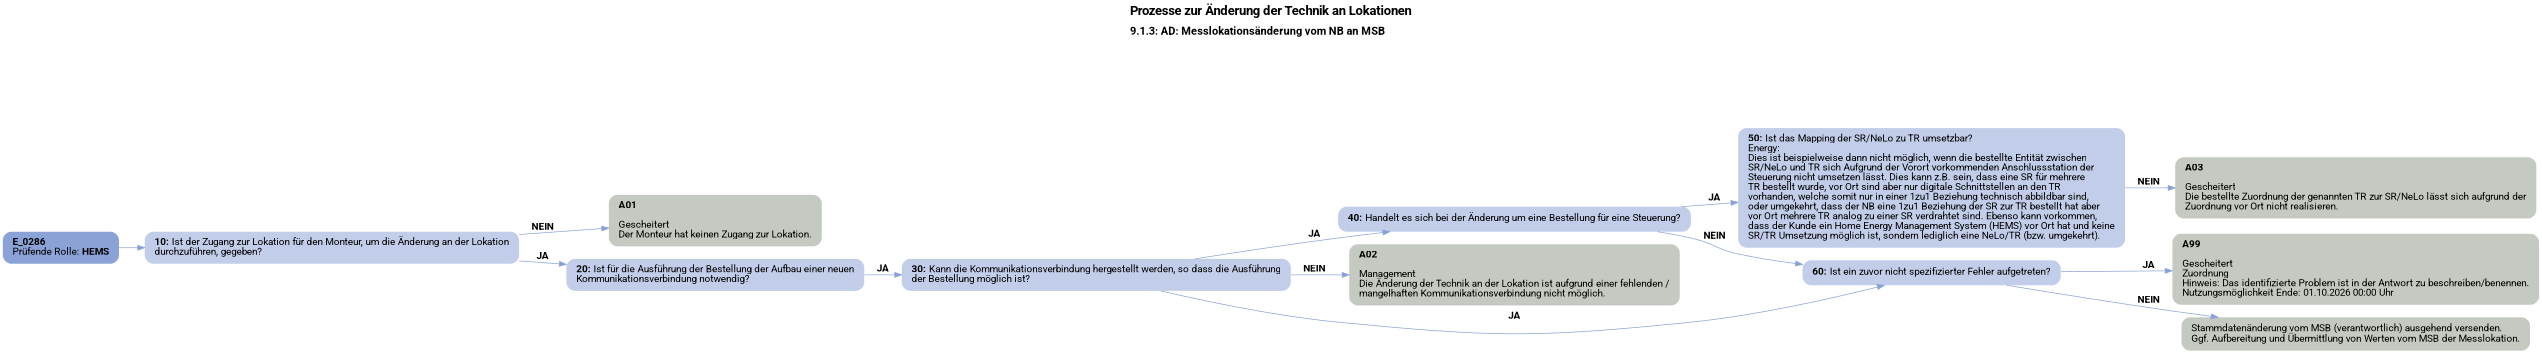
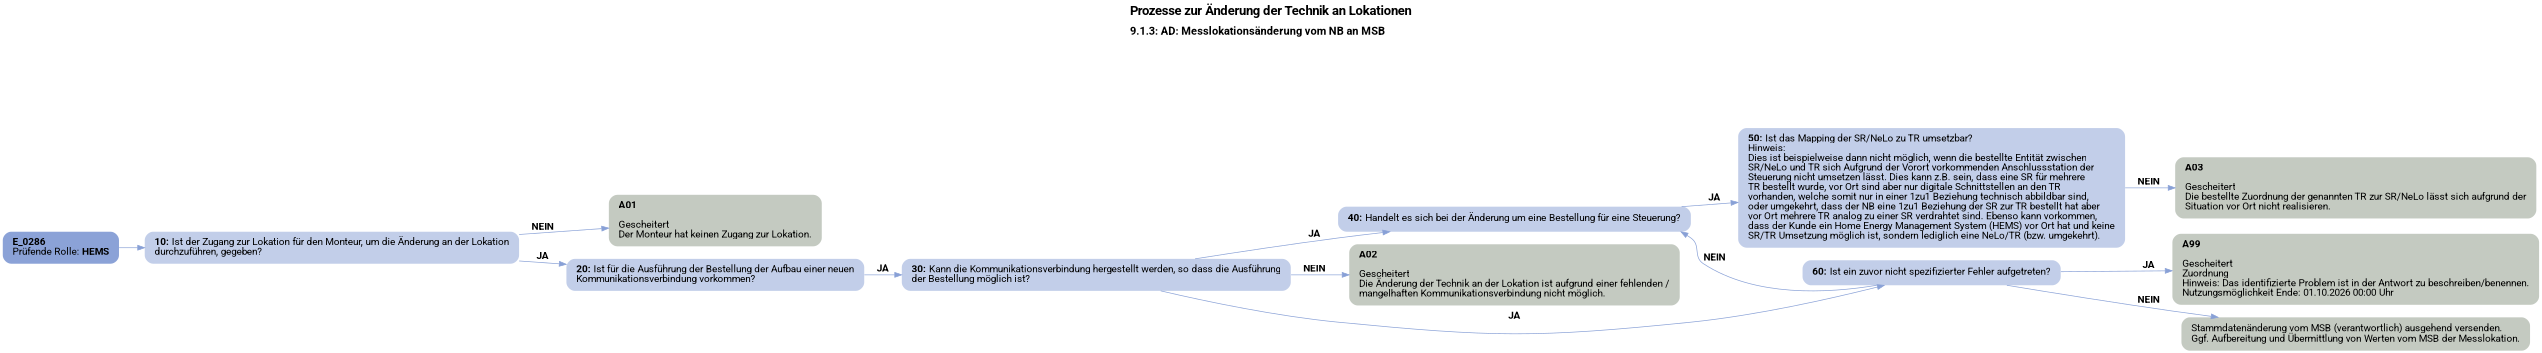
(1764, 148) -> (1767, 148)
(2262, 207) -> (2258, 207)
(1726, 251) -> (1771, 288)
(1387, 274) -> (1384, 274)
(663, 279) -> (666, 279)
